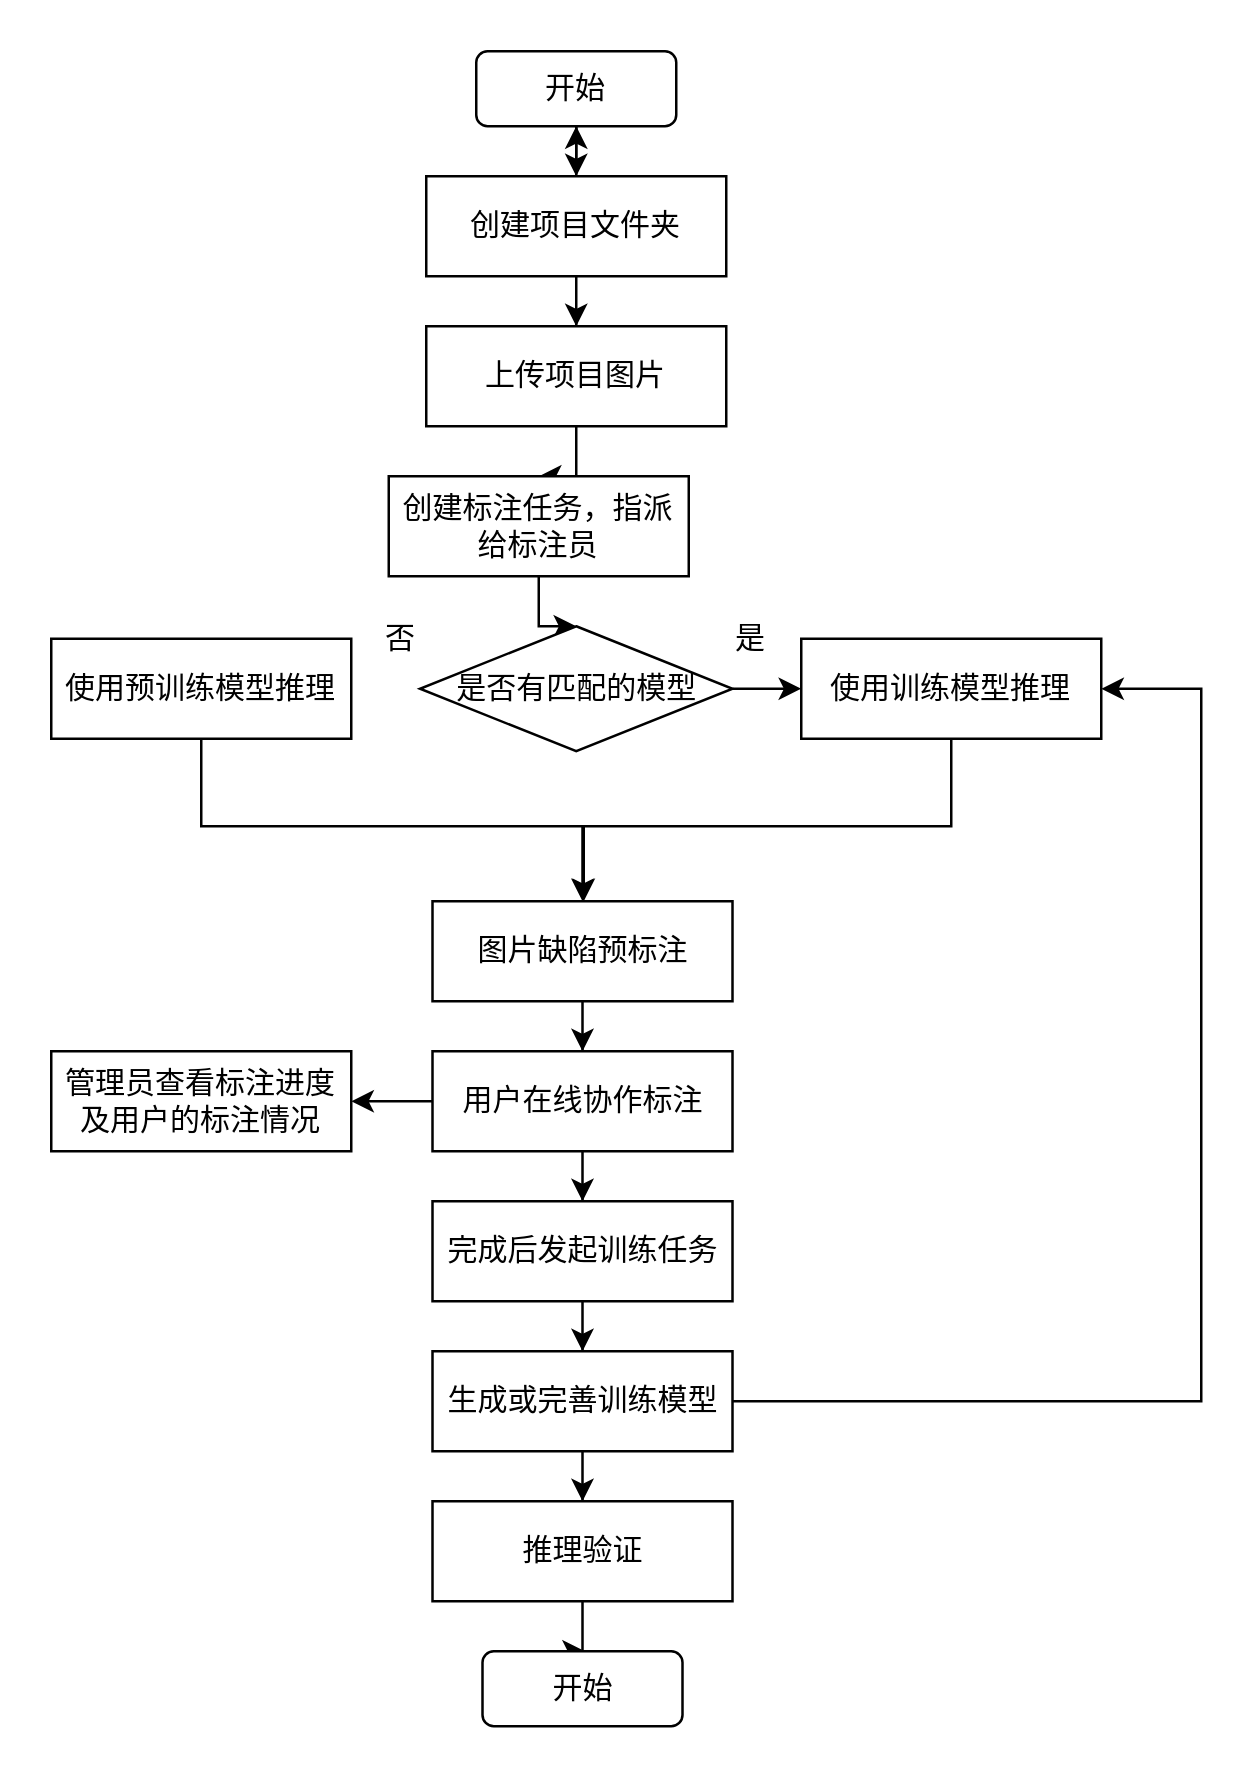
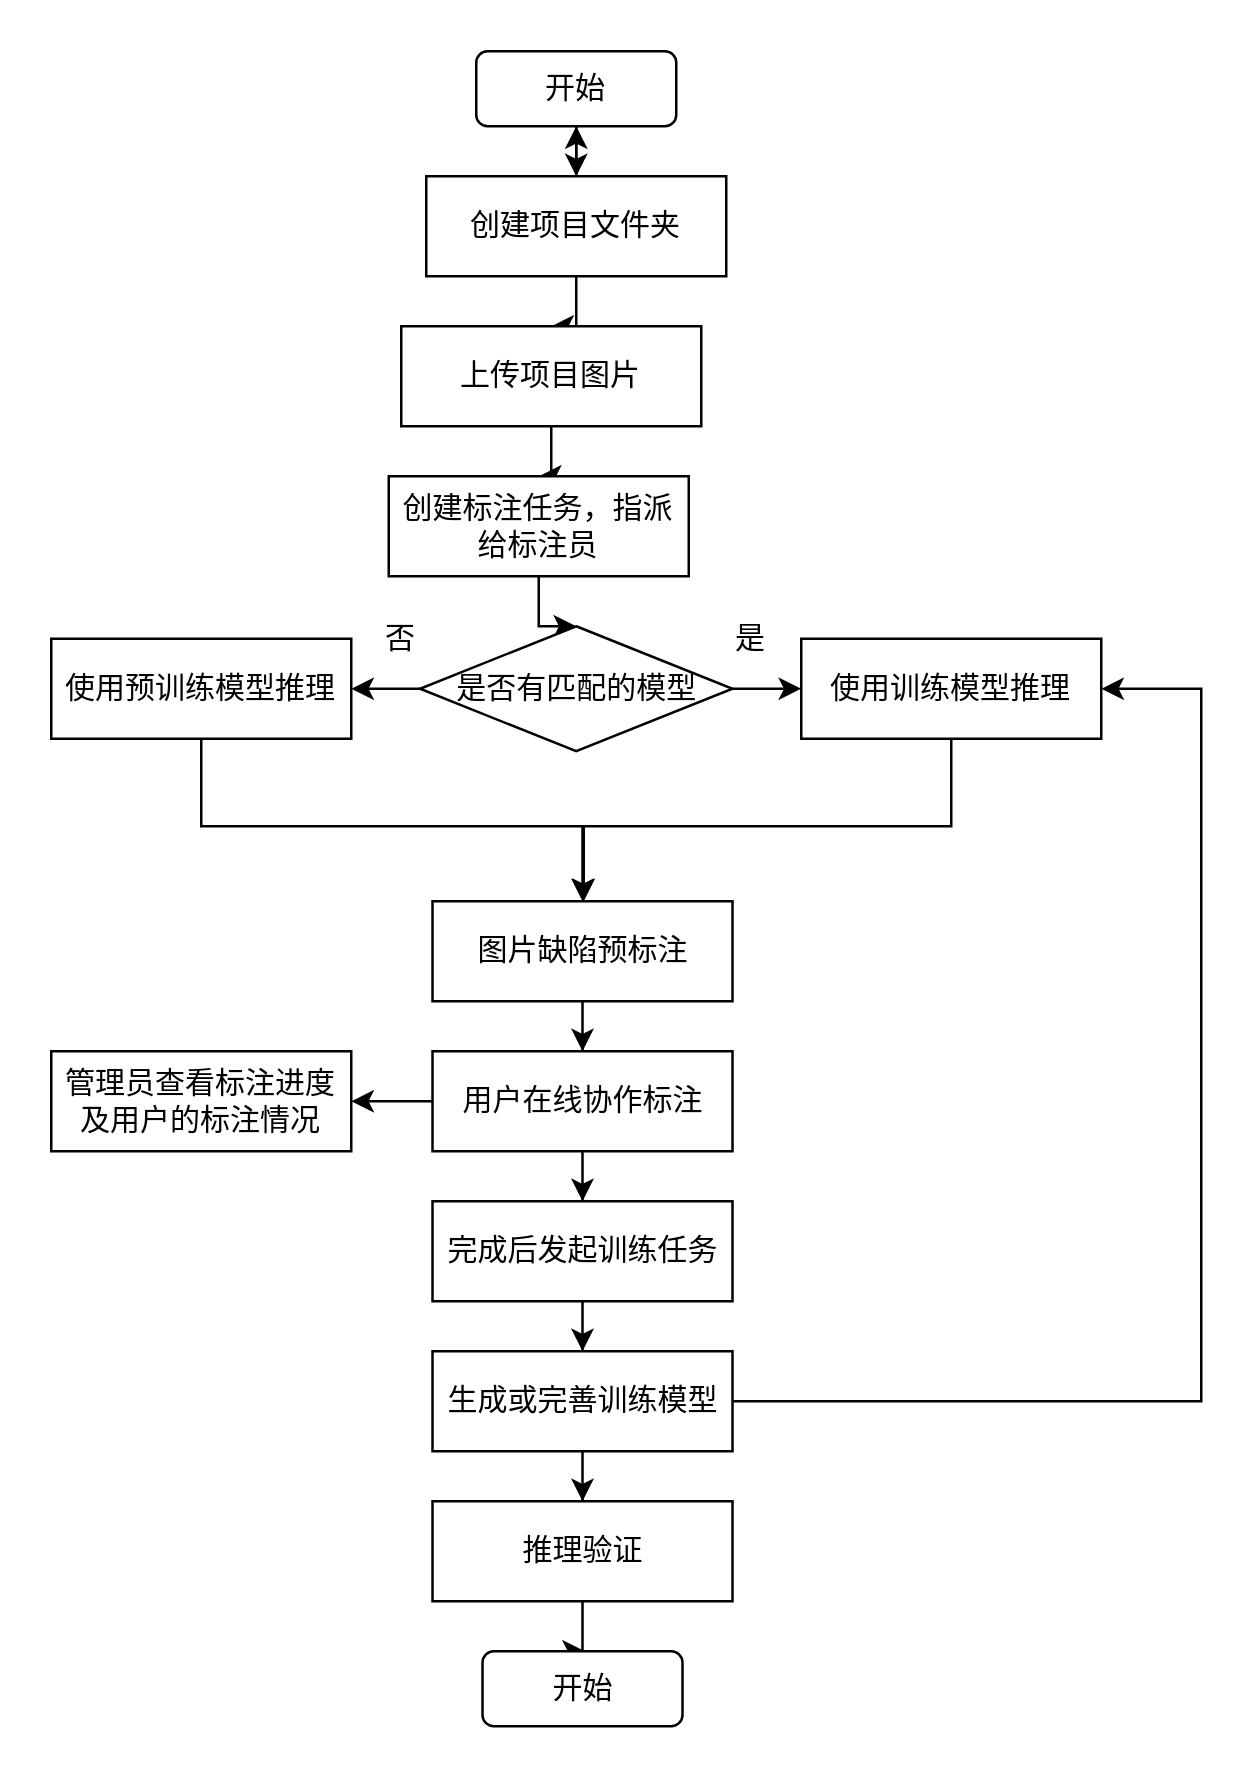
(576, 376) -> (551, 376)
none -> (377, 689)
